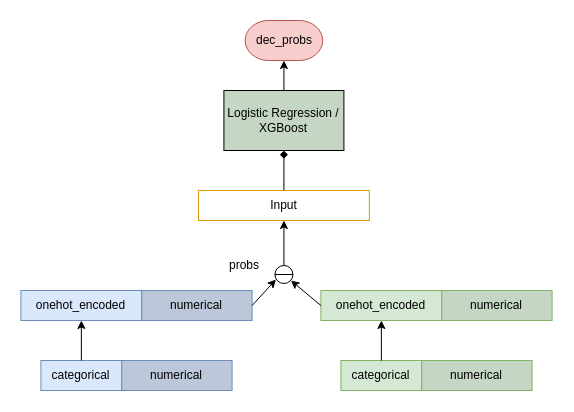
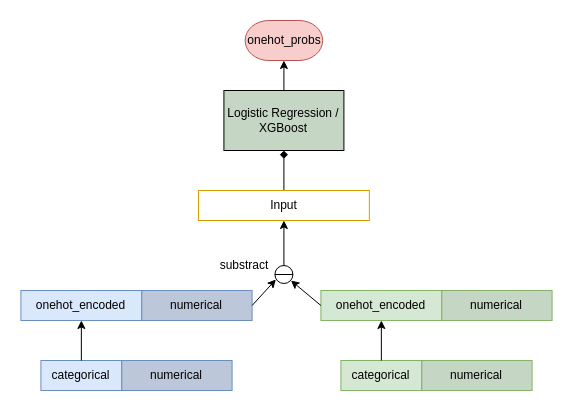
(285, 41) -> (285, 41)
(245, 266) -> (245, 266)
